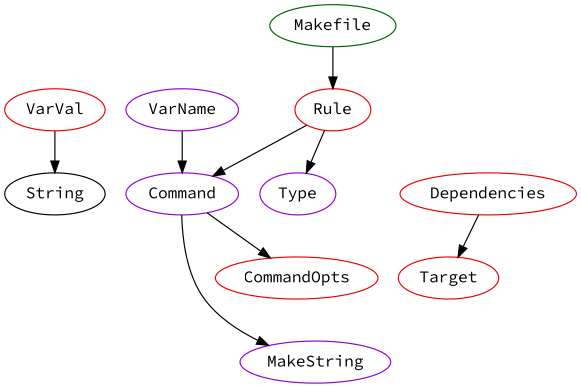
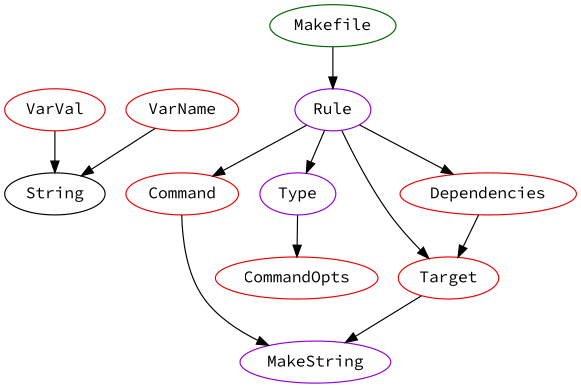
(182, 110) -> (182, 110)
(333, 110) -> (333, 110)
(182, 146) -> (123, 149)
none -> (401, 147)
(182, 194) -> (182, 194)
none -> (376, 194)
(234, 232) -> (297, 230)
none -> (388, 316)
